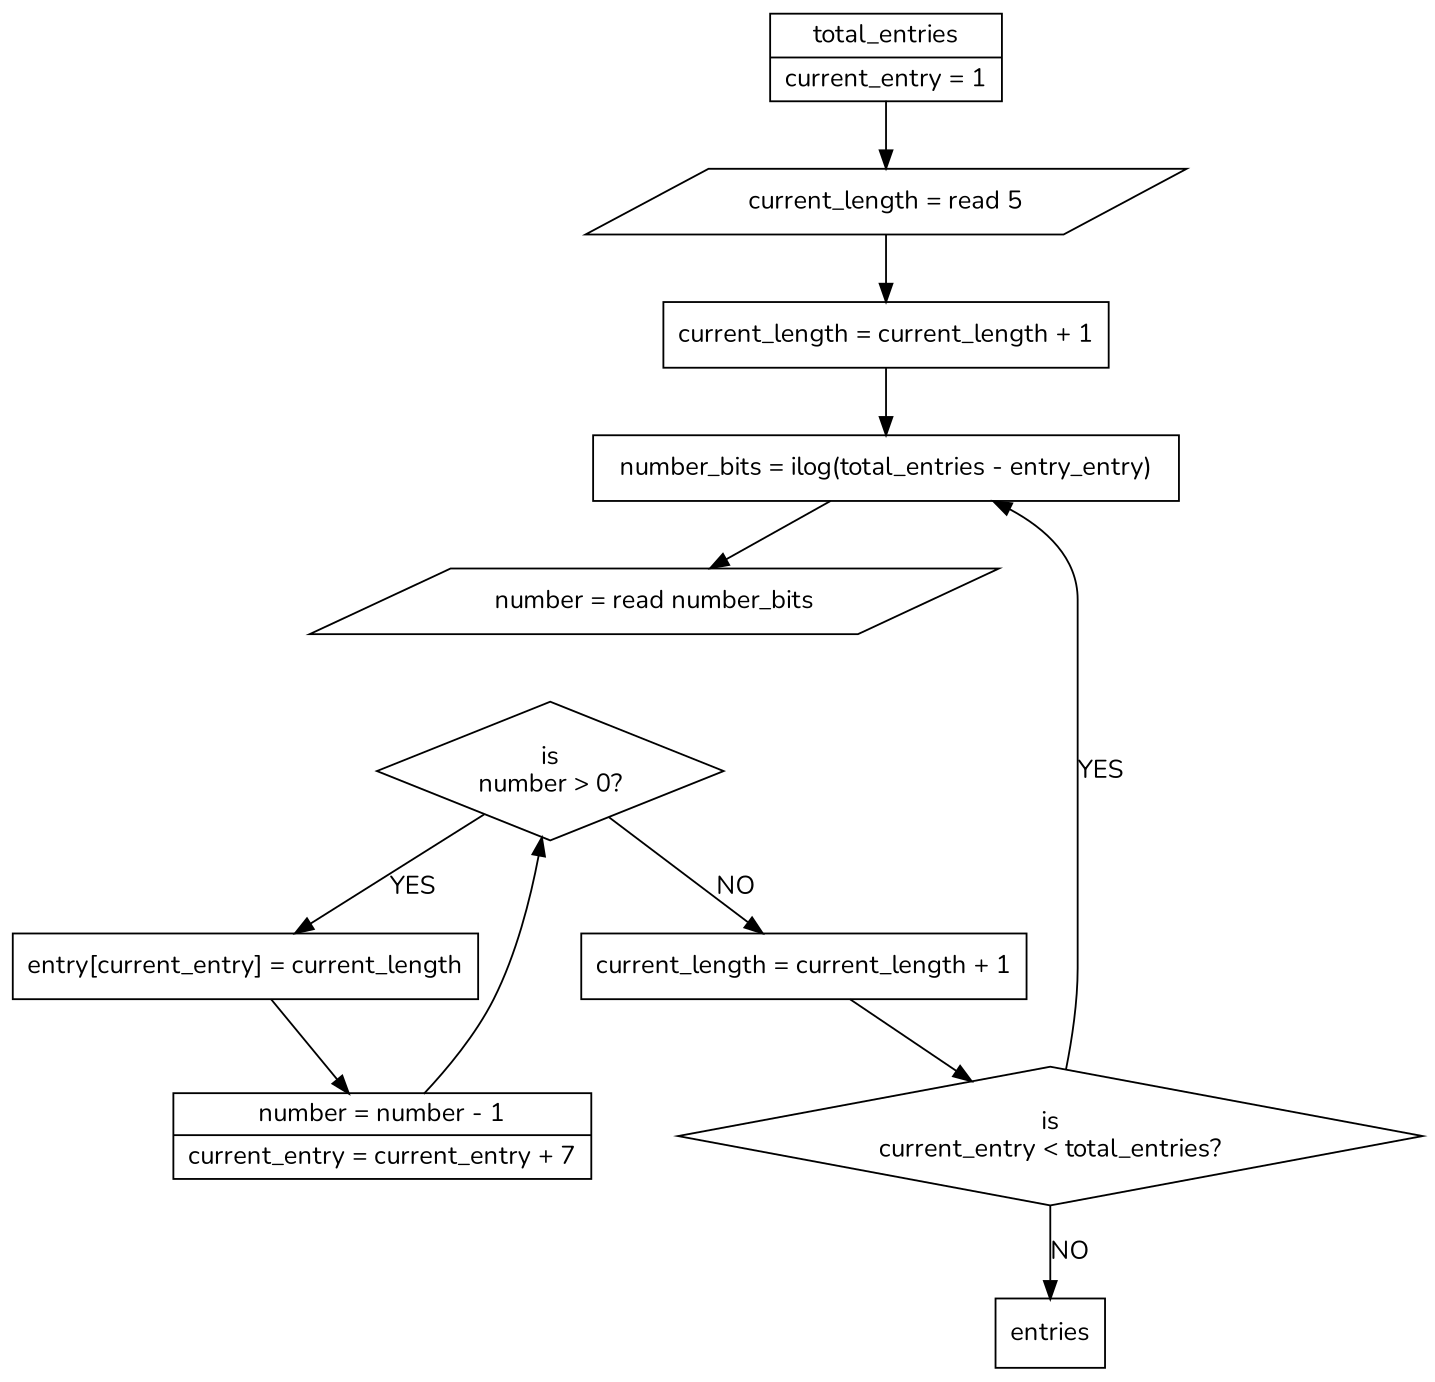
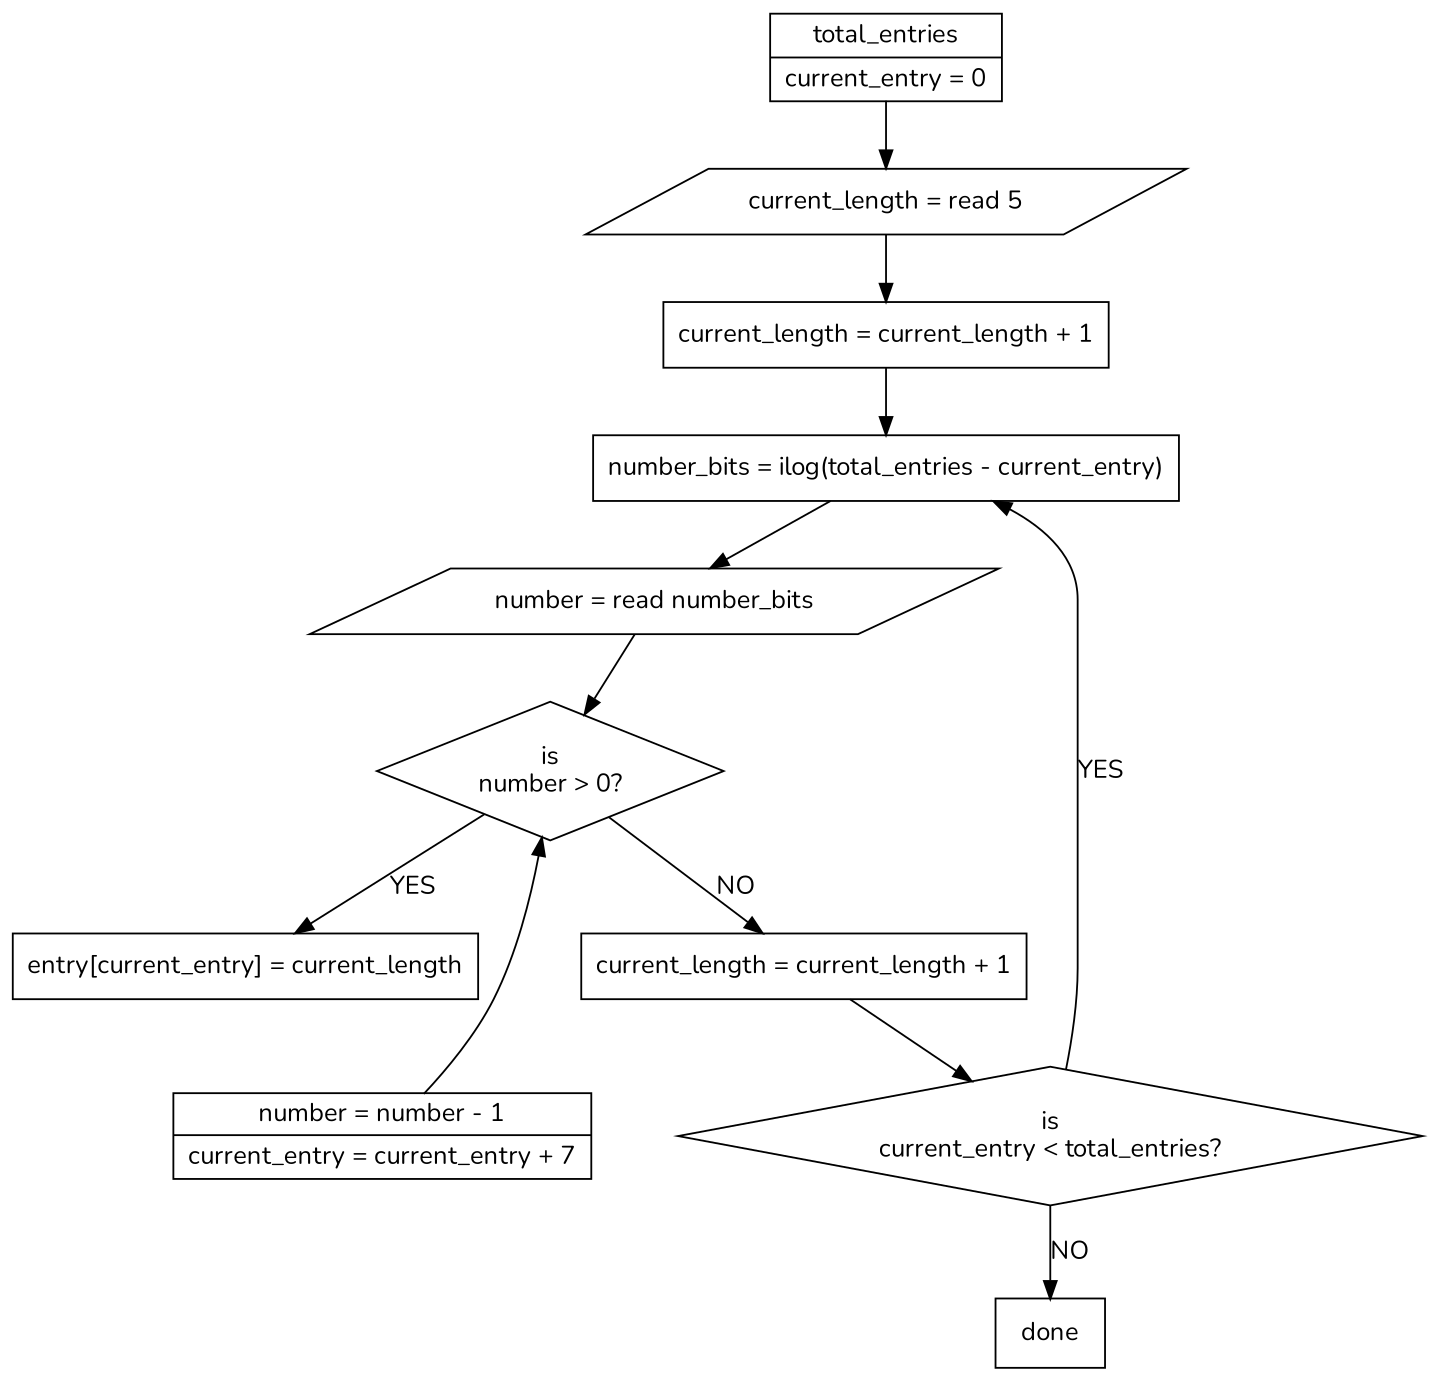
(886, 78) -> (886, 78)
(886, 468) -> (886, 468)
none -> (615, 666)
(304, 1039) -> none
(1050, 1333) -> (1050, 1333)
